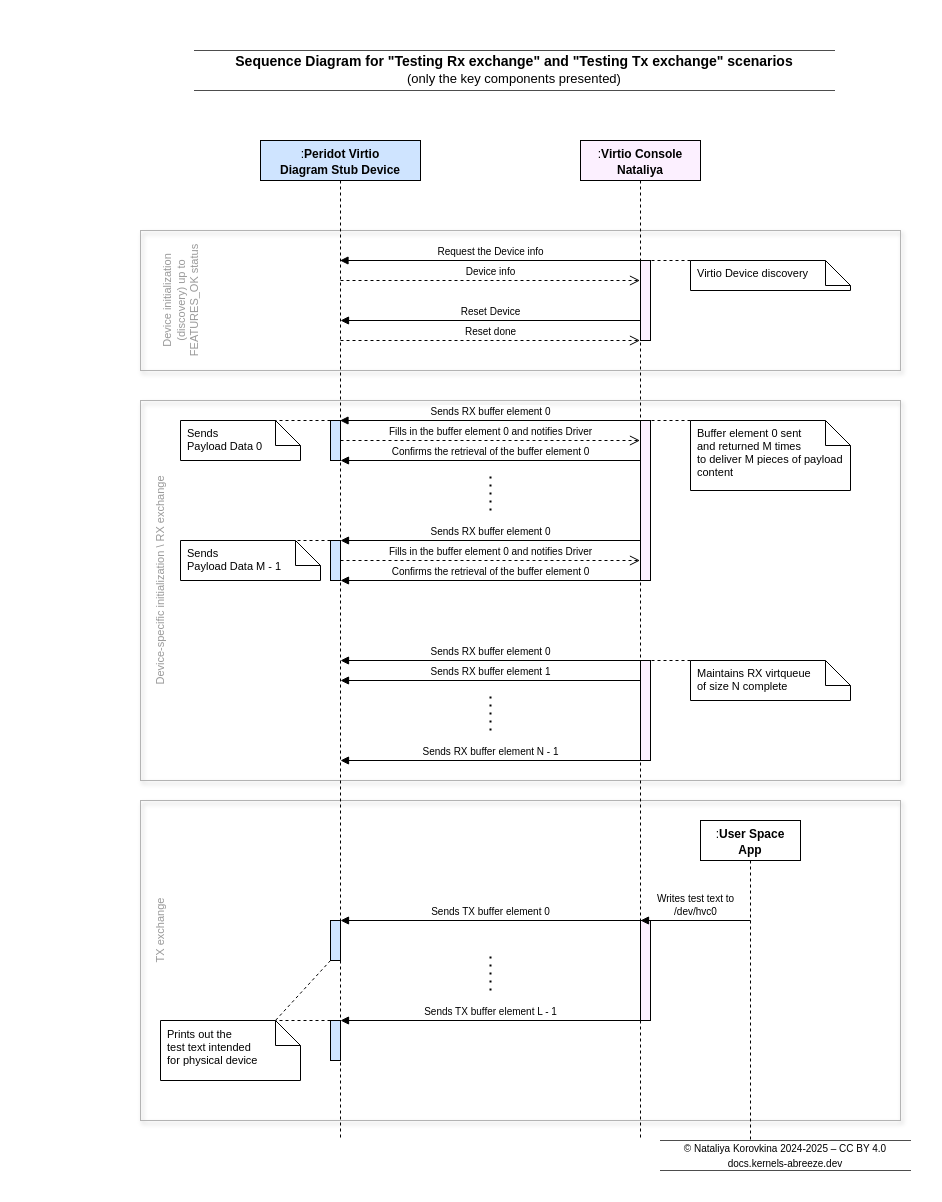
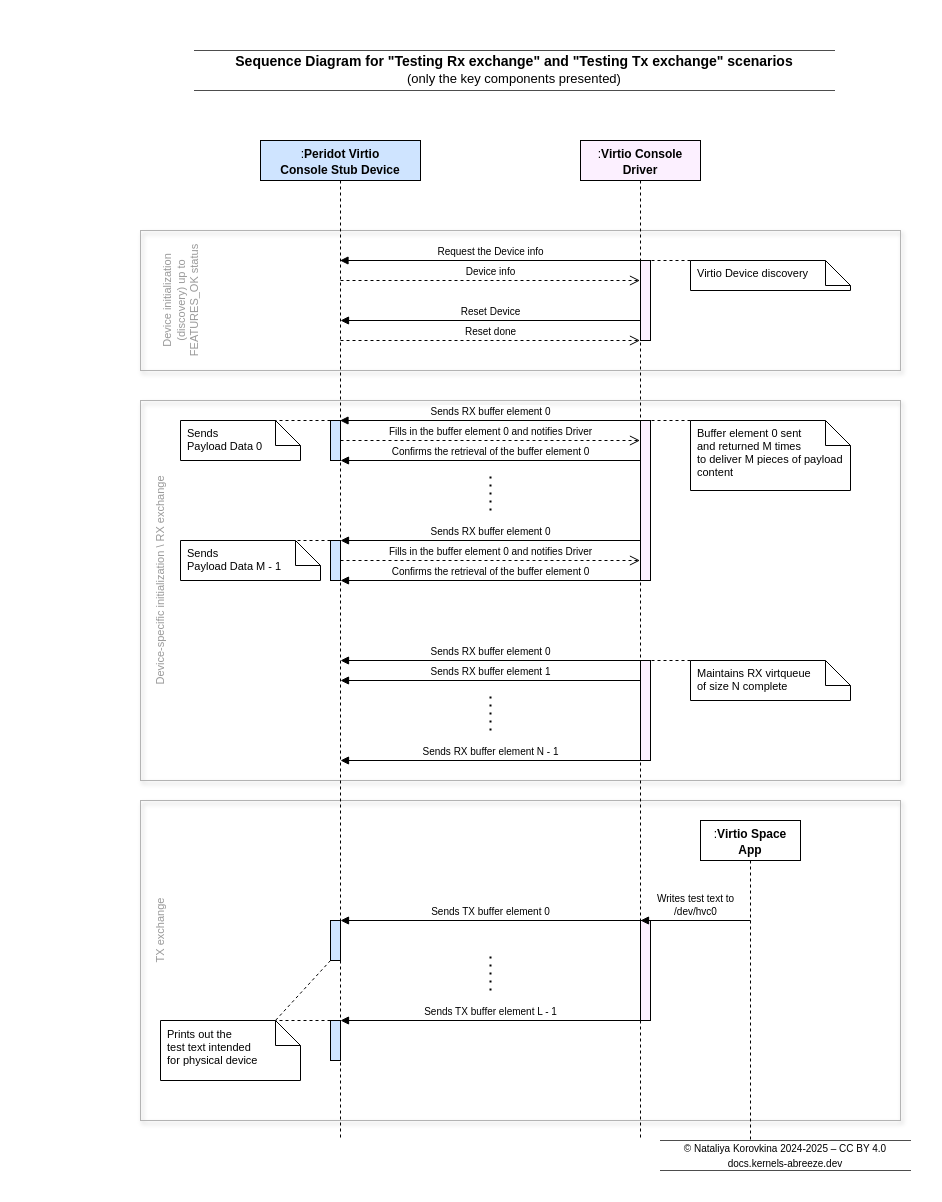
(341, 161) -> (341, 161)
(641, 161) -> (641, 161)
(751, 841) -> (751, 841)
